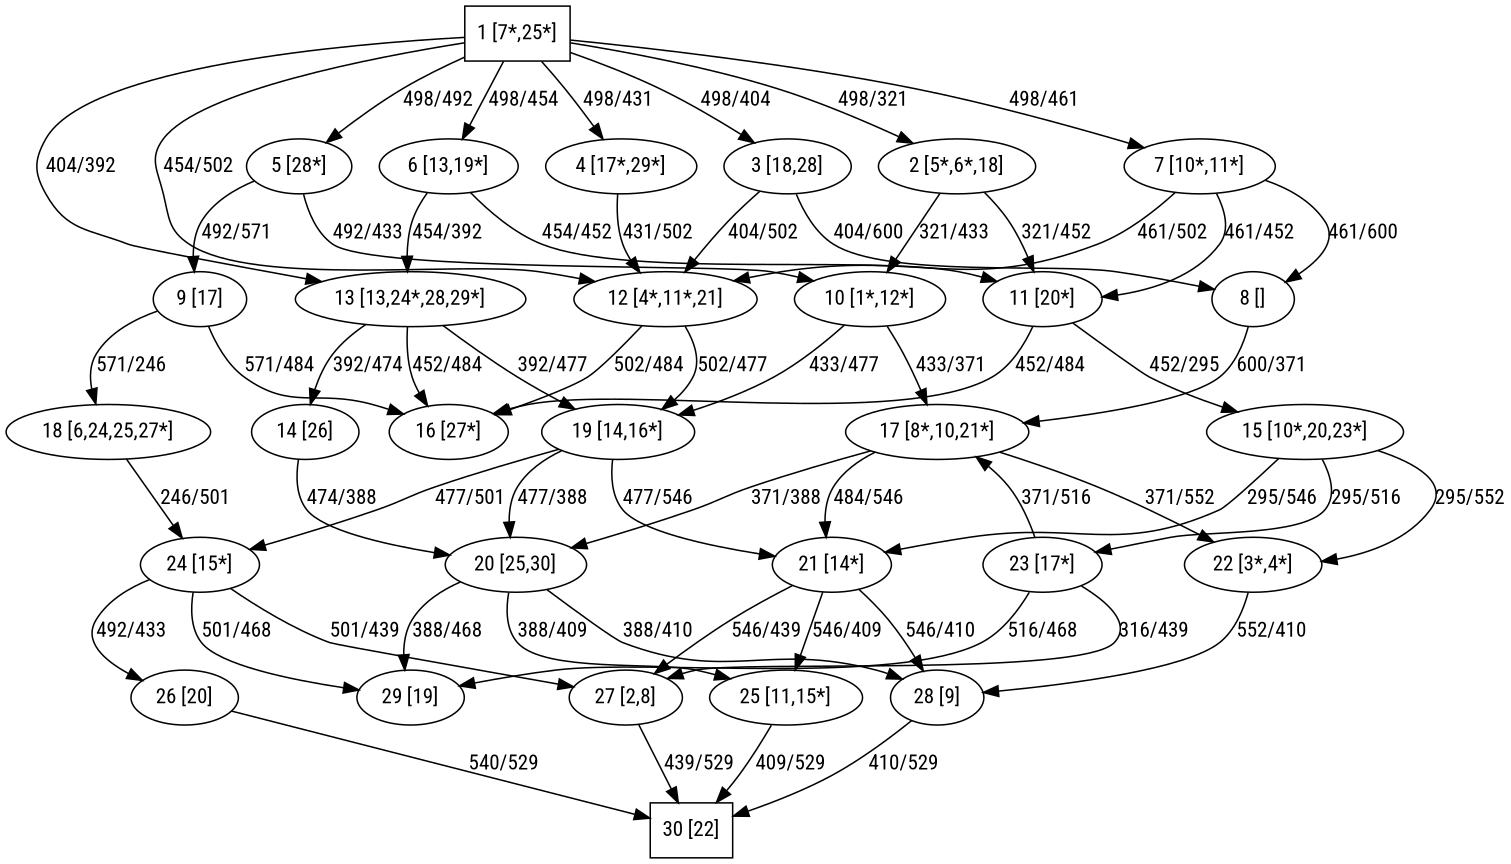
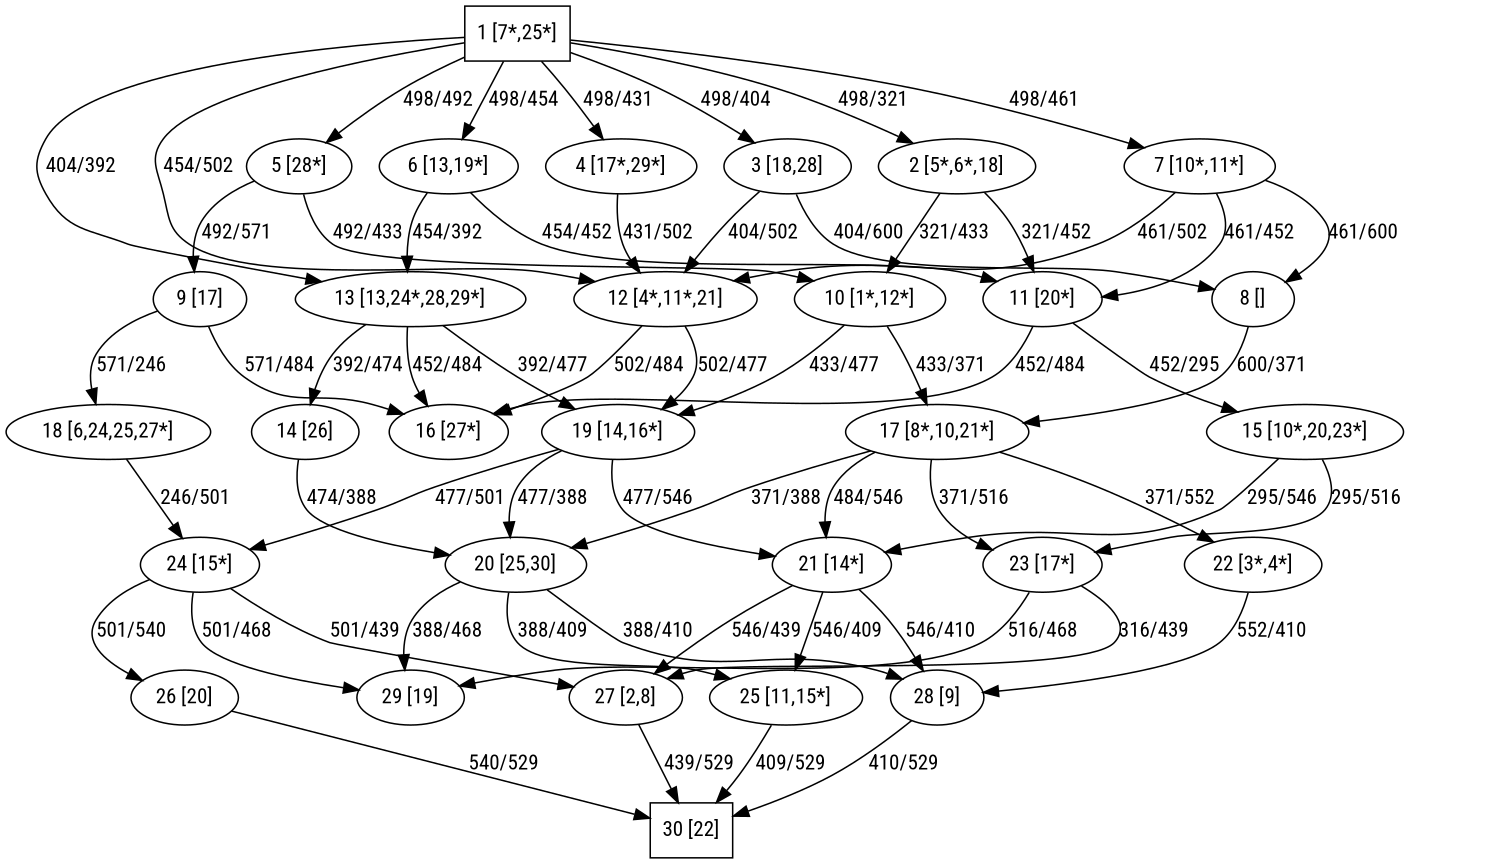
(1017, 499) -> (939, 510)
(1425, 515) -> none
(131, 631) -> (131, 631)
